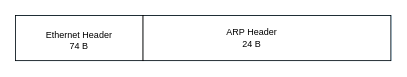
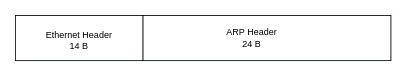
(79, 40) -> (79, 40)
